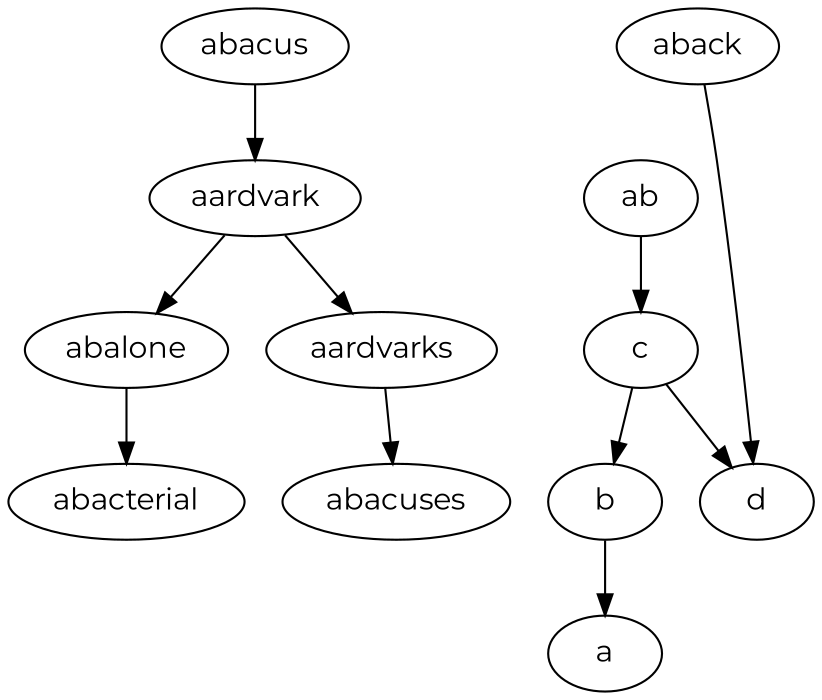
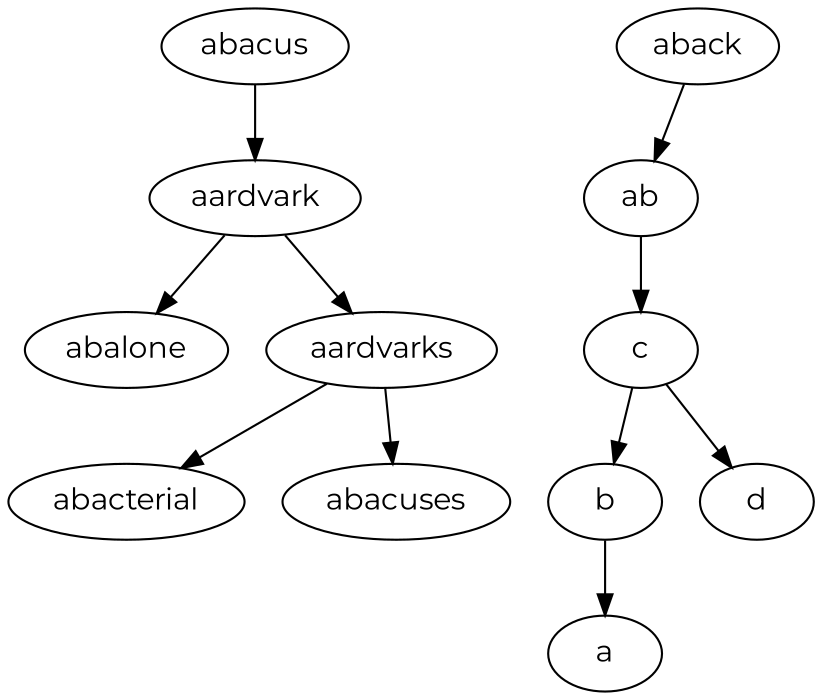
(730, 263) -> (673, 112)
(126, 416) -> (263, 421)
